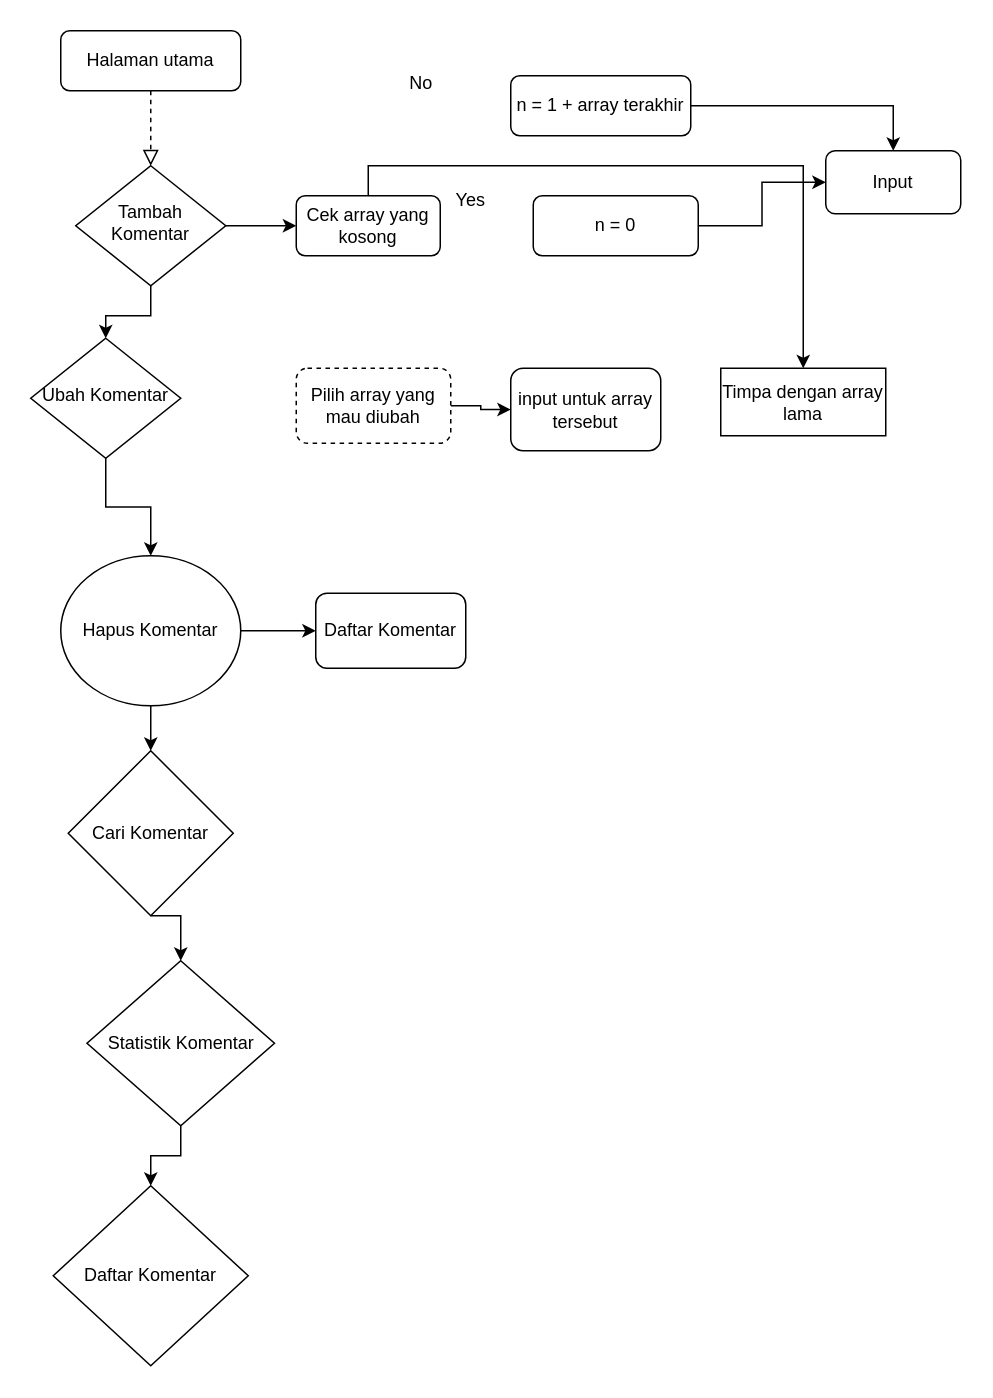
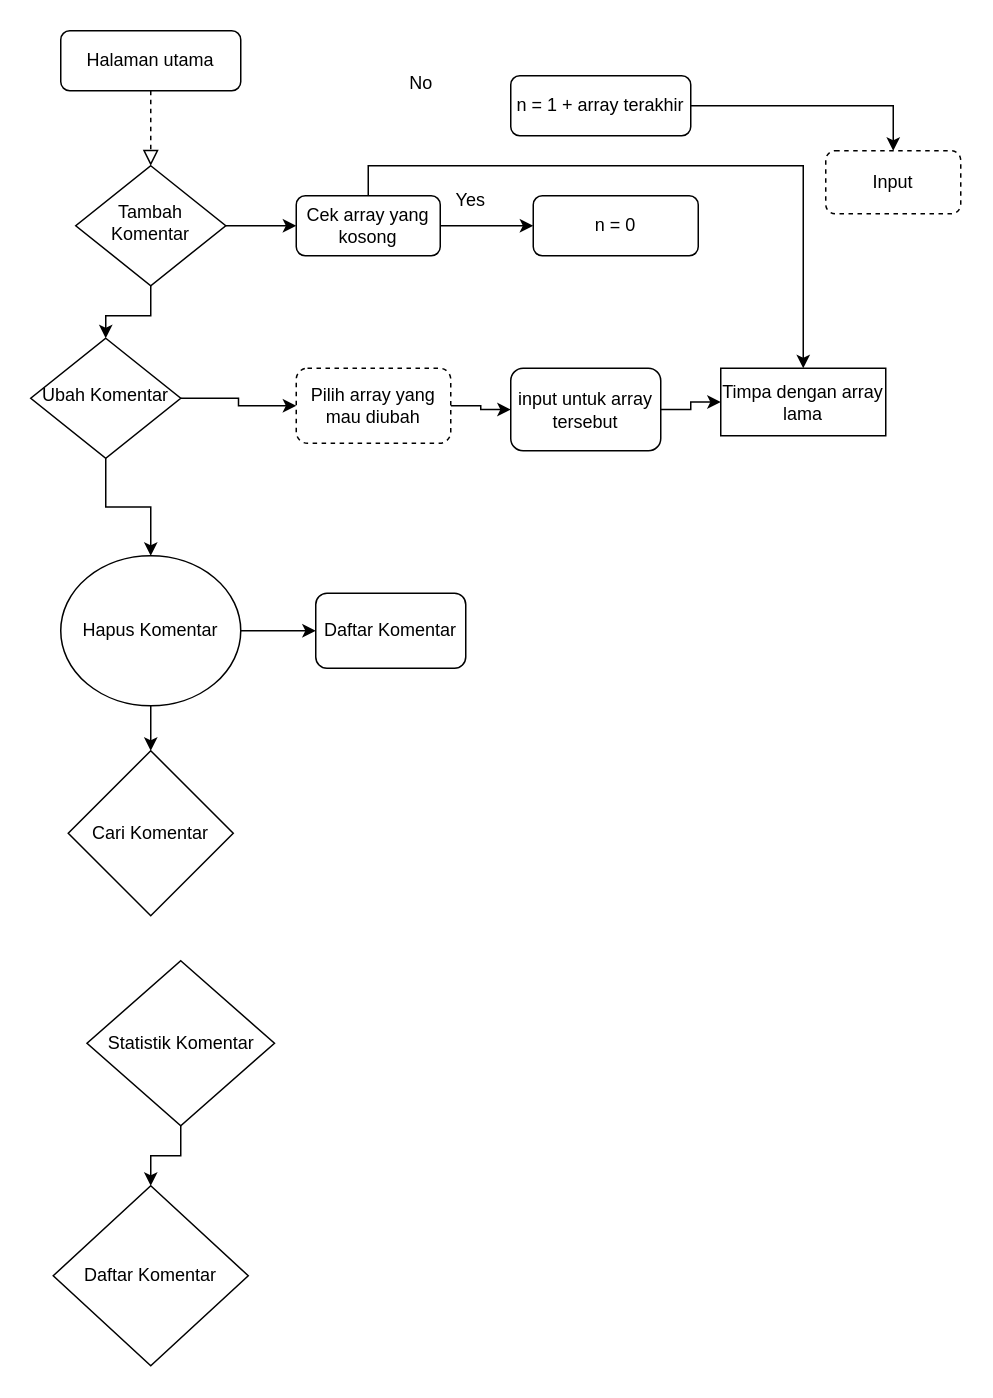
(893, 182) -> (893, 182)
(762, 209) -> none
none -> (481, 226)
none -> (237, 398)
none -> (689, 410)
(181, 918) -> none
